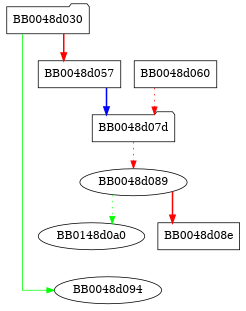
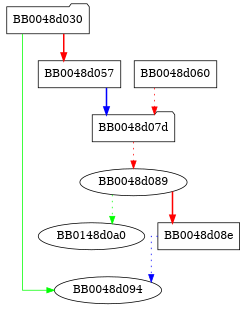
none -> (151, 252)
